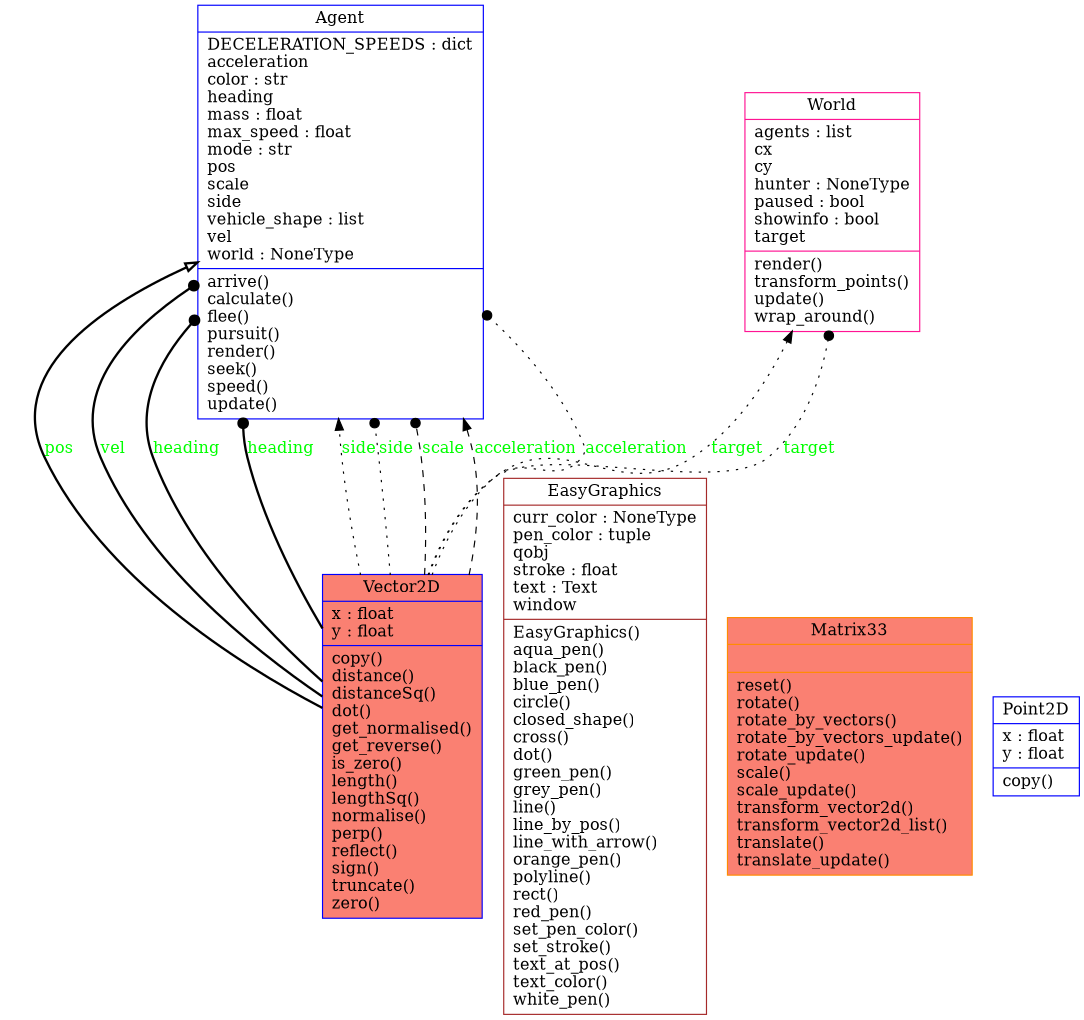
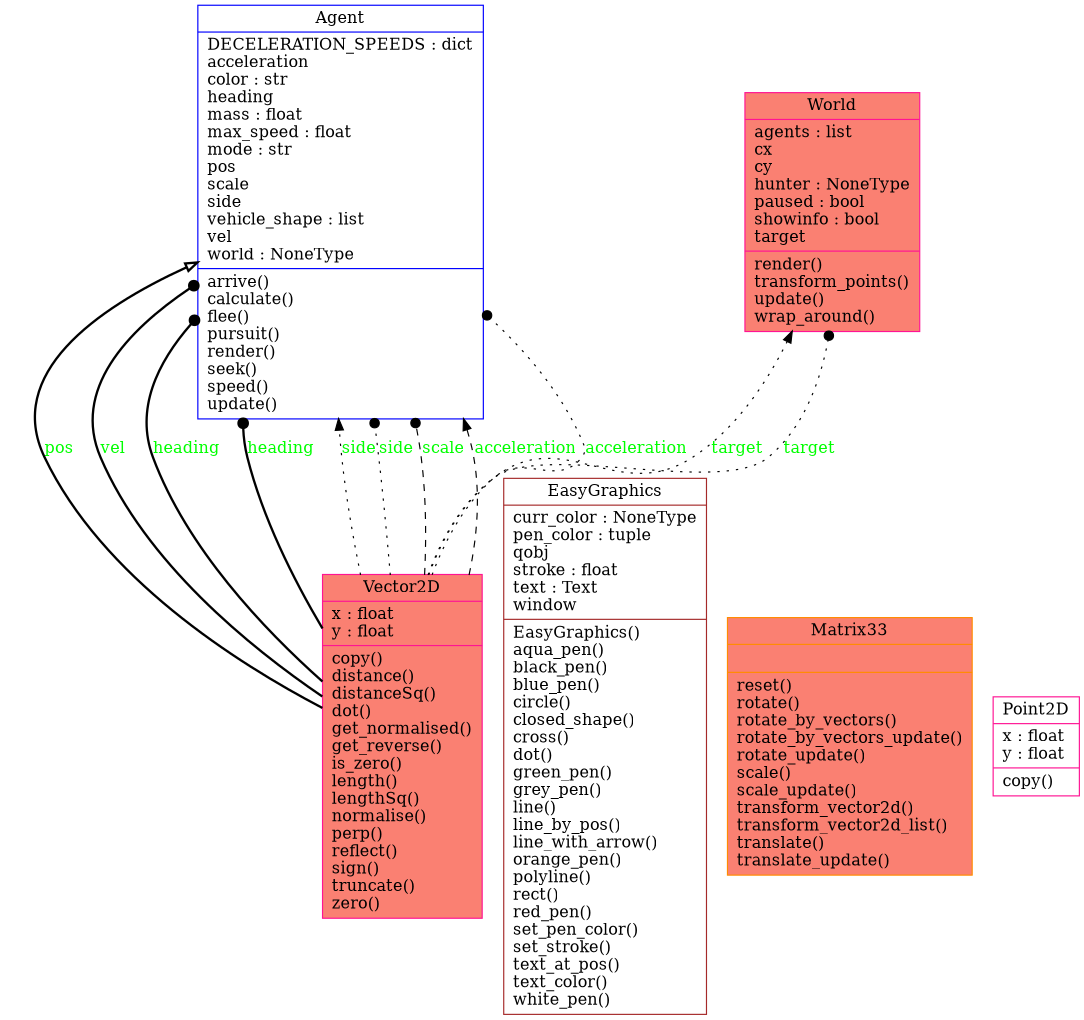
(832, 212) -> (832, 212)
(402, 746) -> (402, 746)
(1036, 746) -> (1036, 746)
